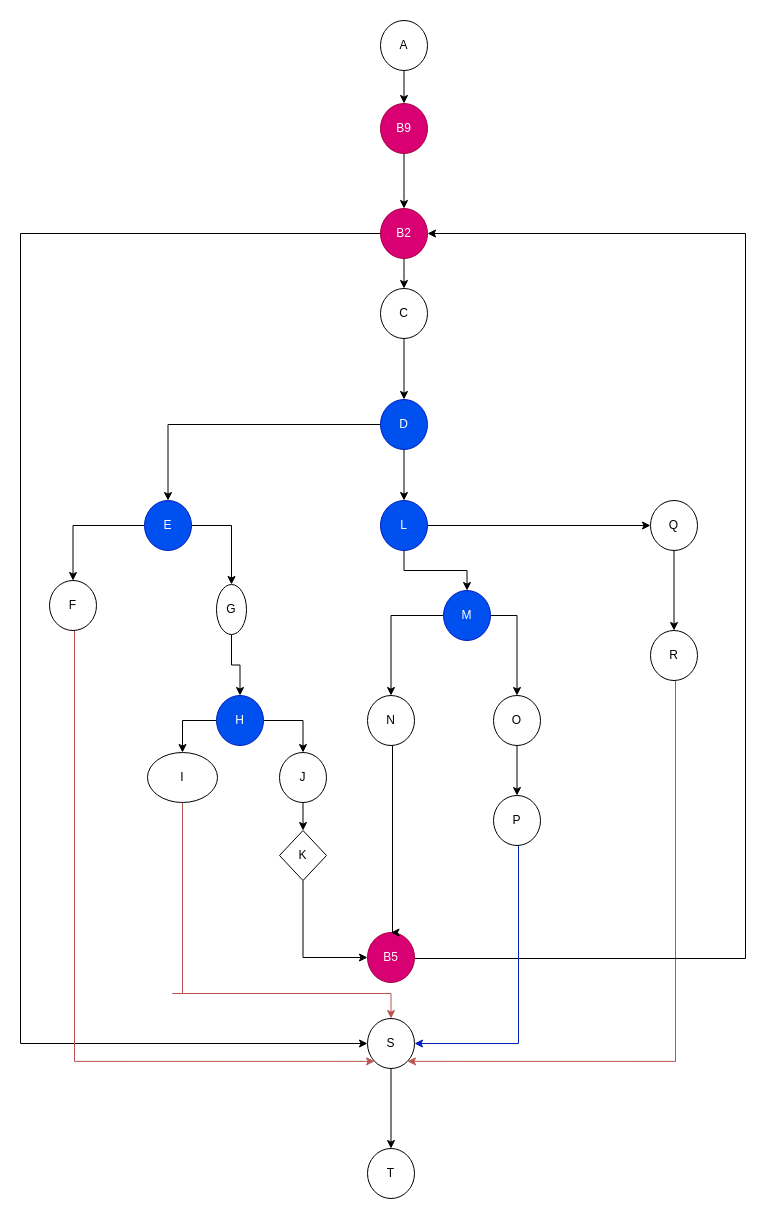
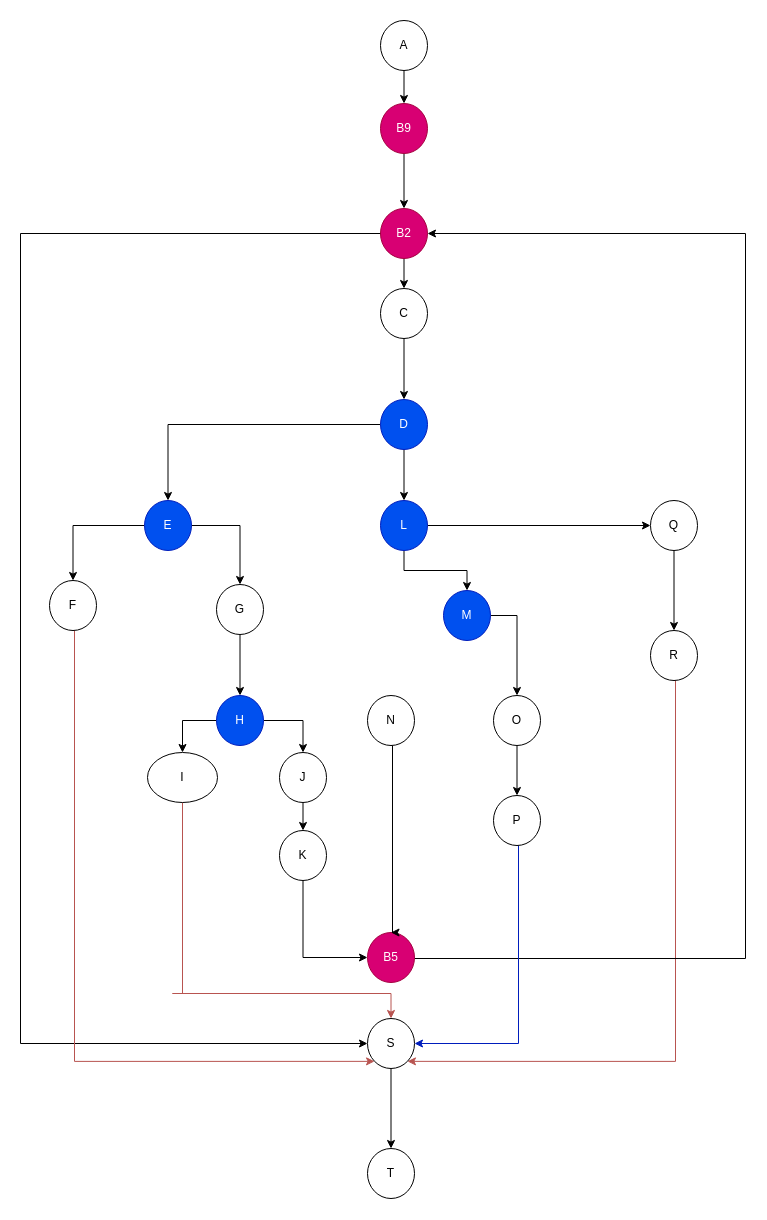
(232, 610) -> (240, 610)
(391, 626) -> none
(303, 856) -> (303, 856)
